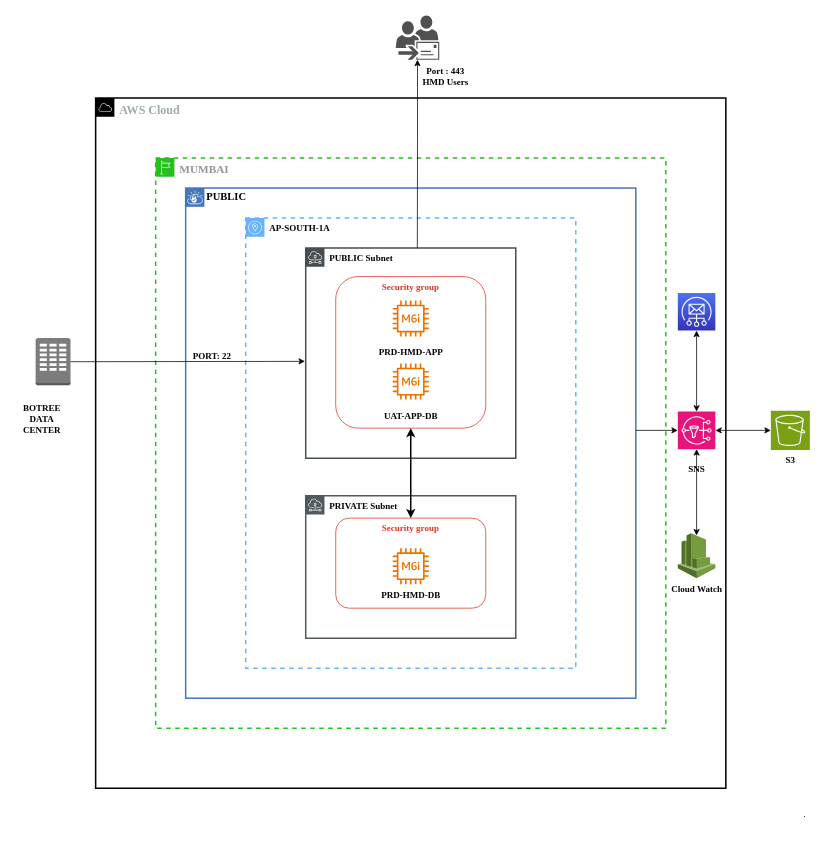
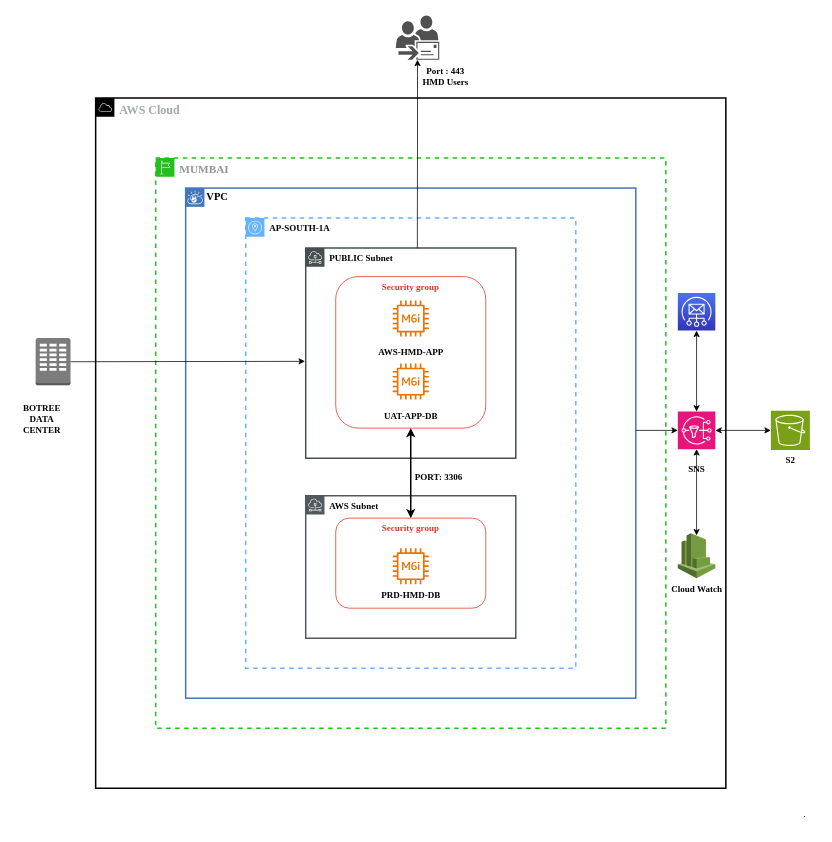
(222, 197) -> (214, 197)
(411, 352) -> (411, 352)
(212, 357) -> none
(791, 460) -> (791, 460)
none -> (438, 477)
(364, 506) -> (354, 506)
